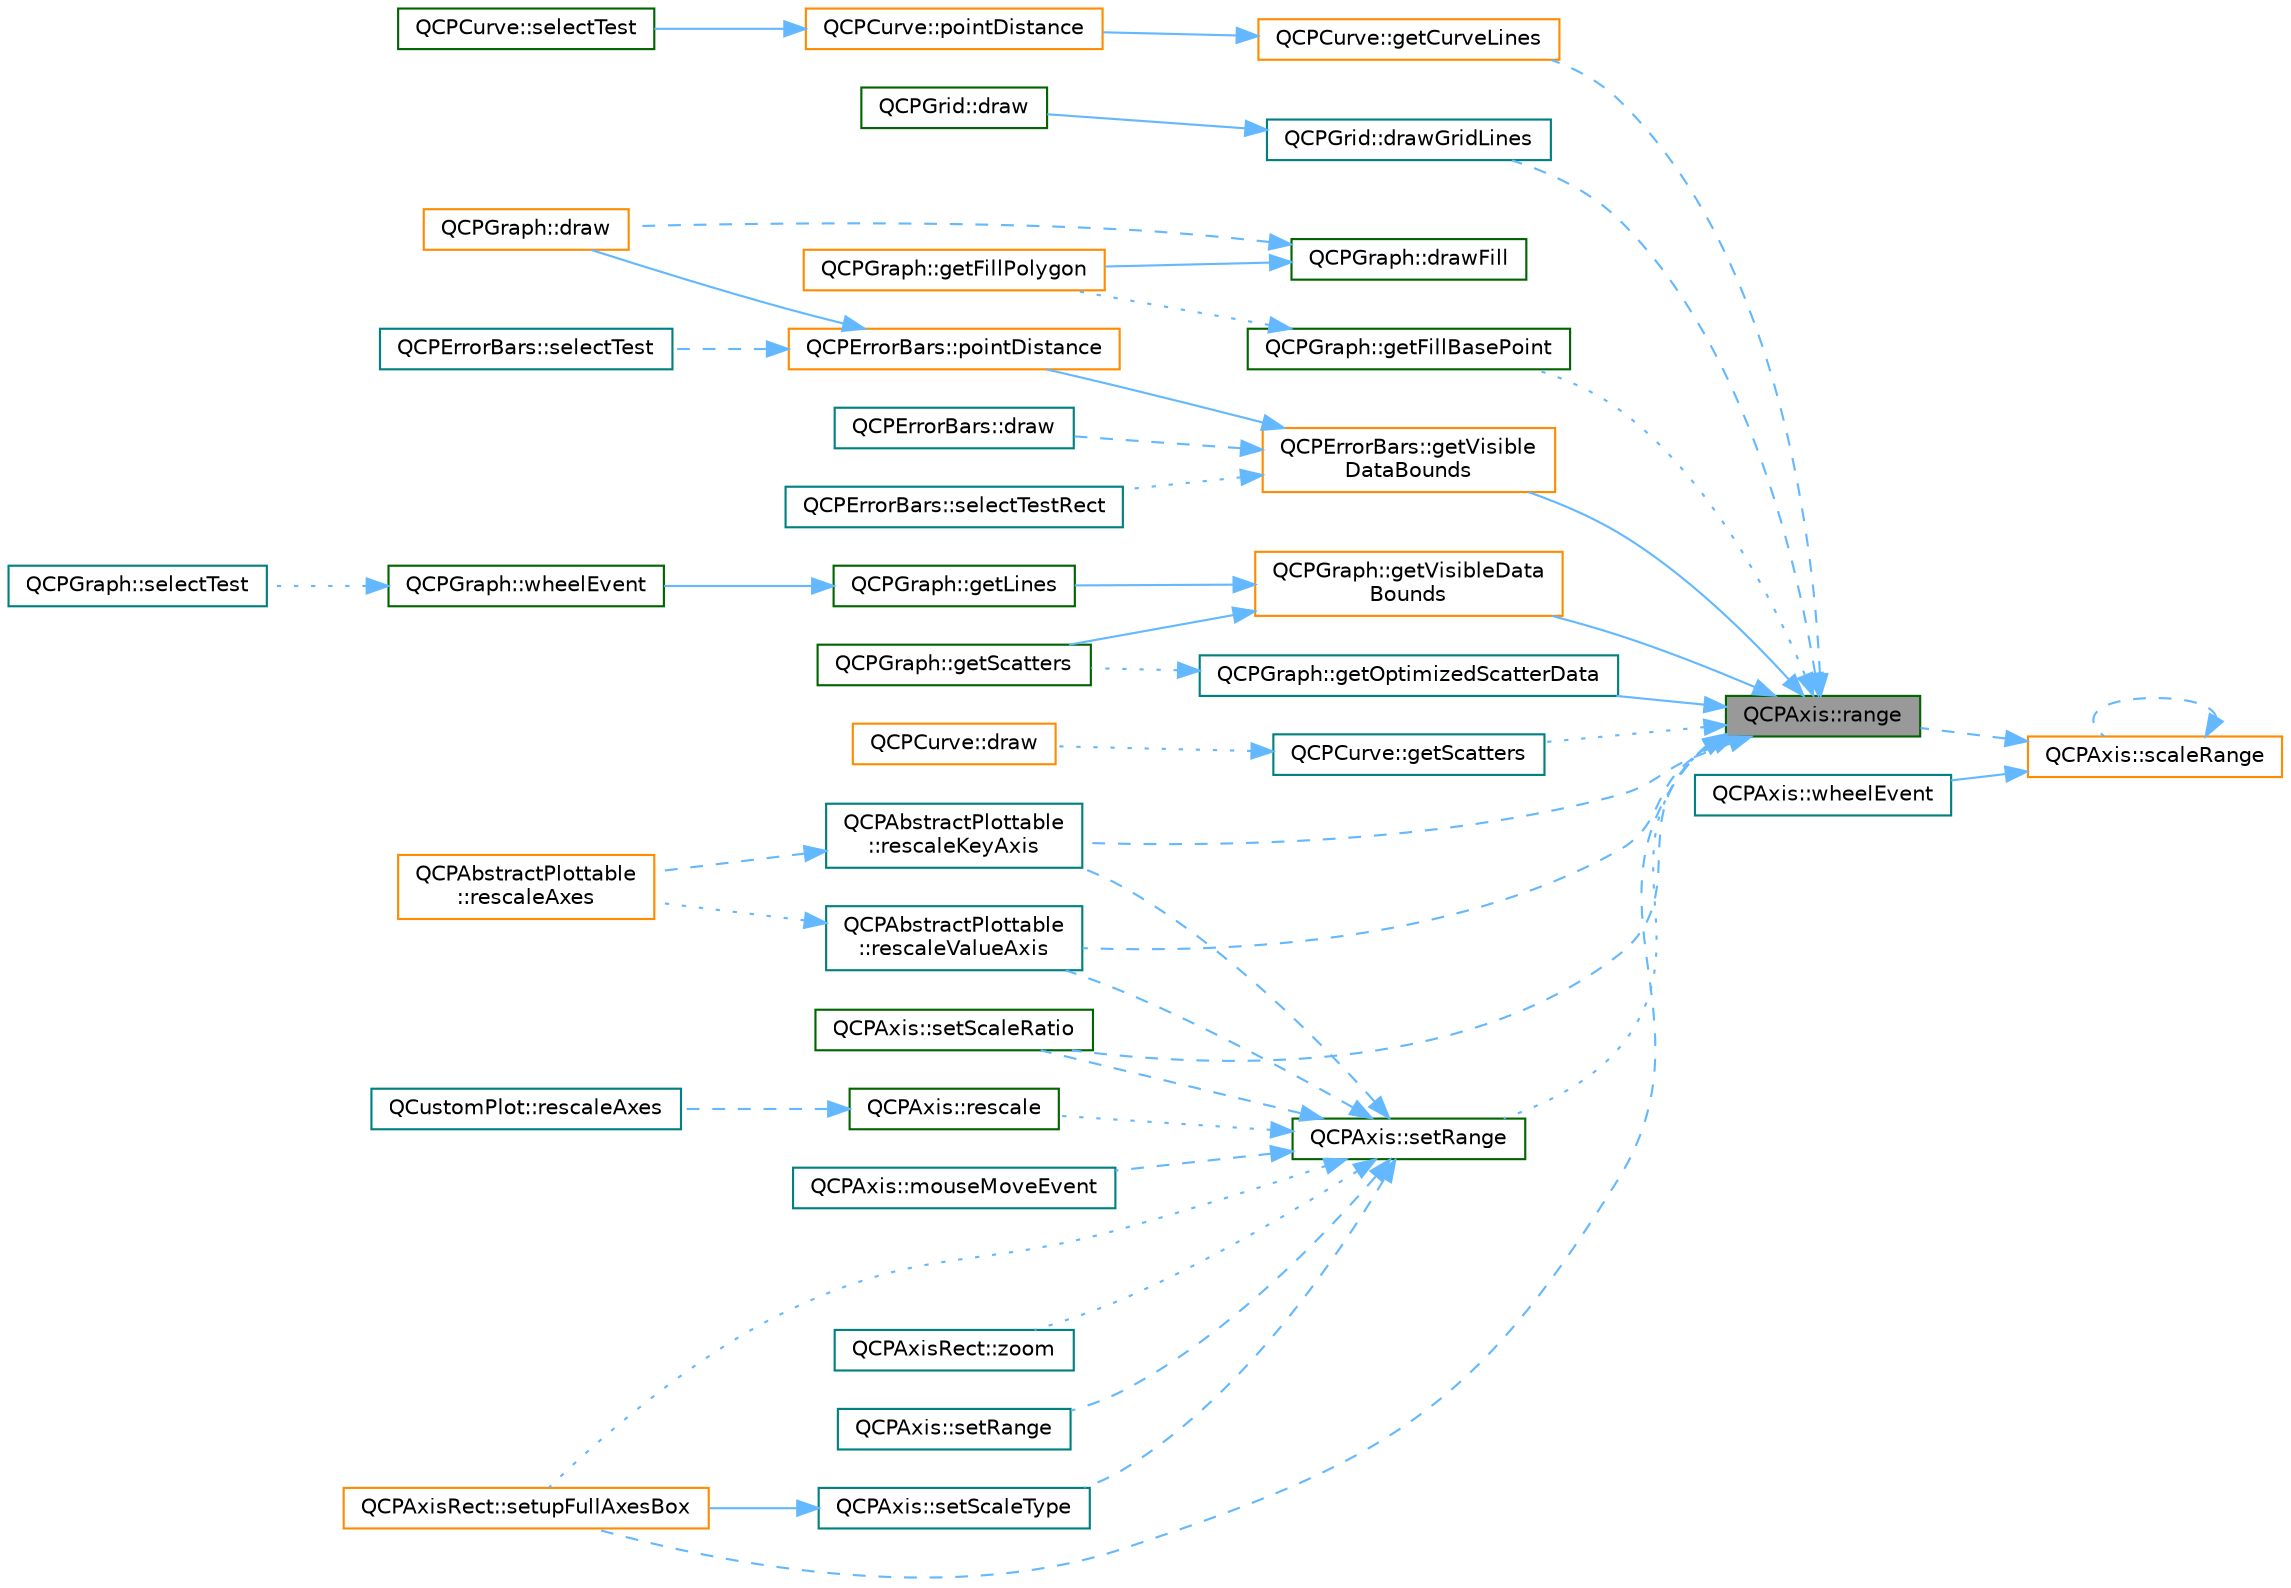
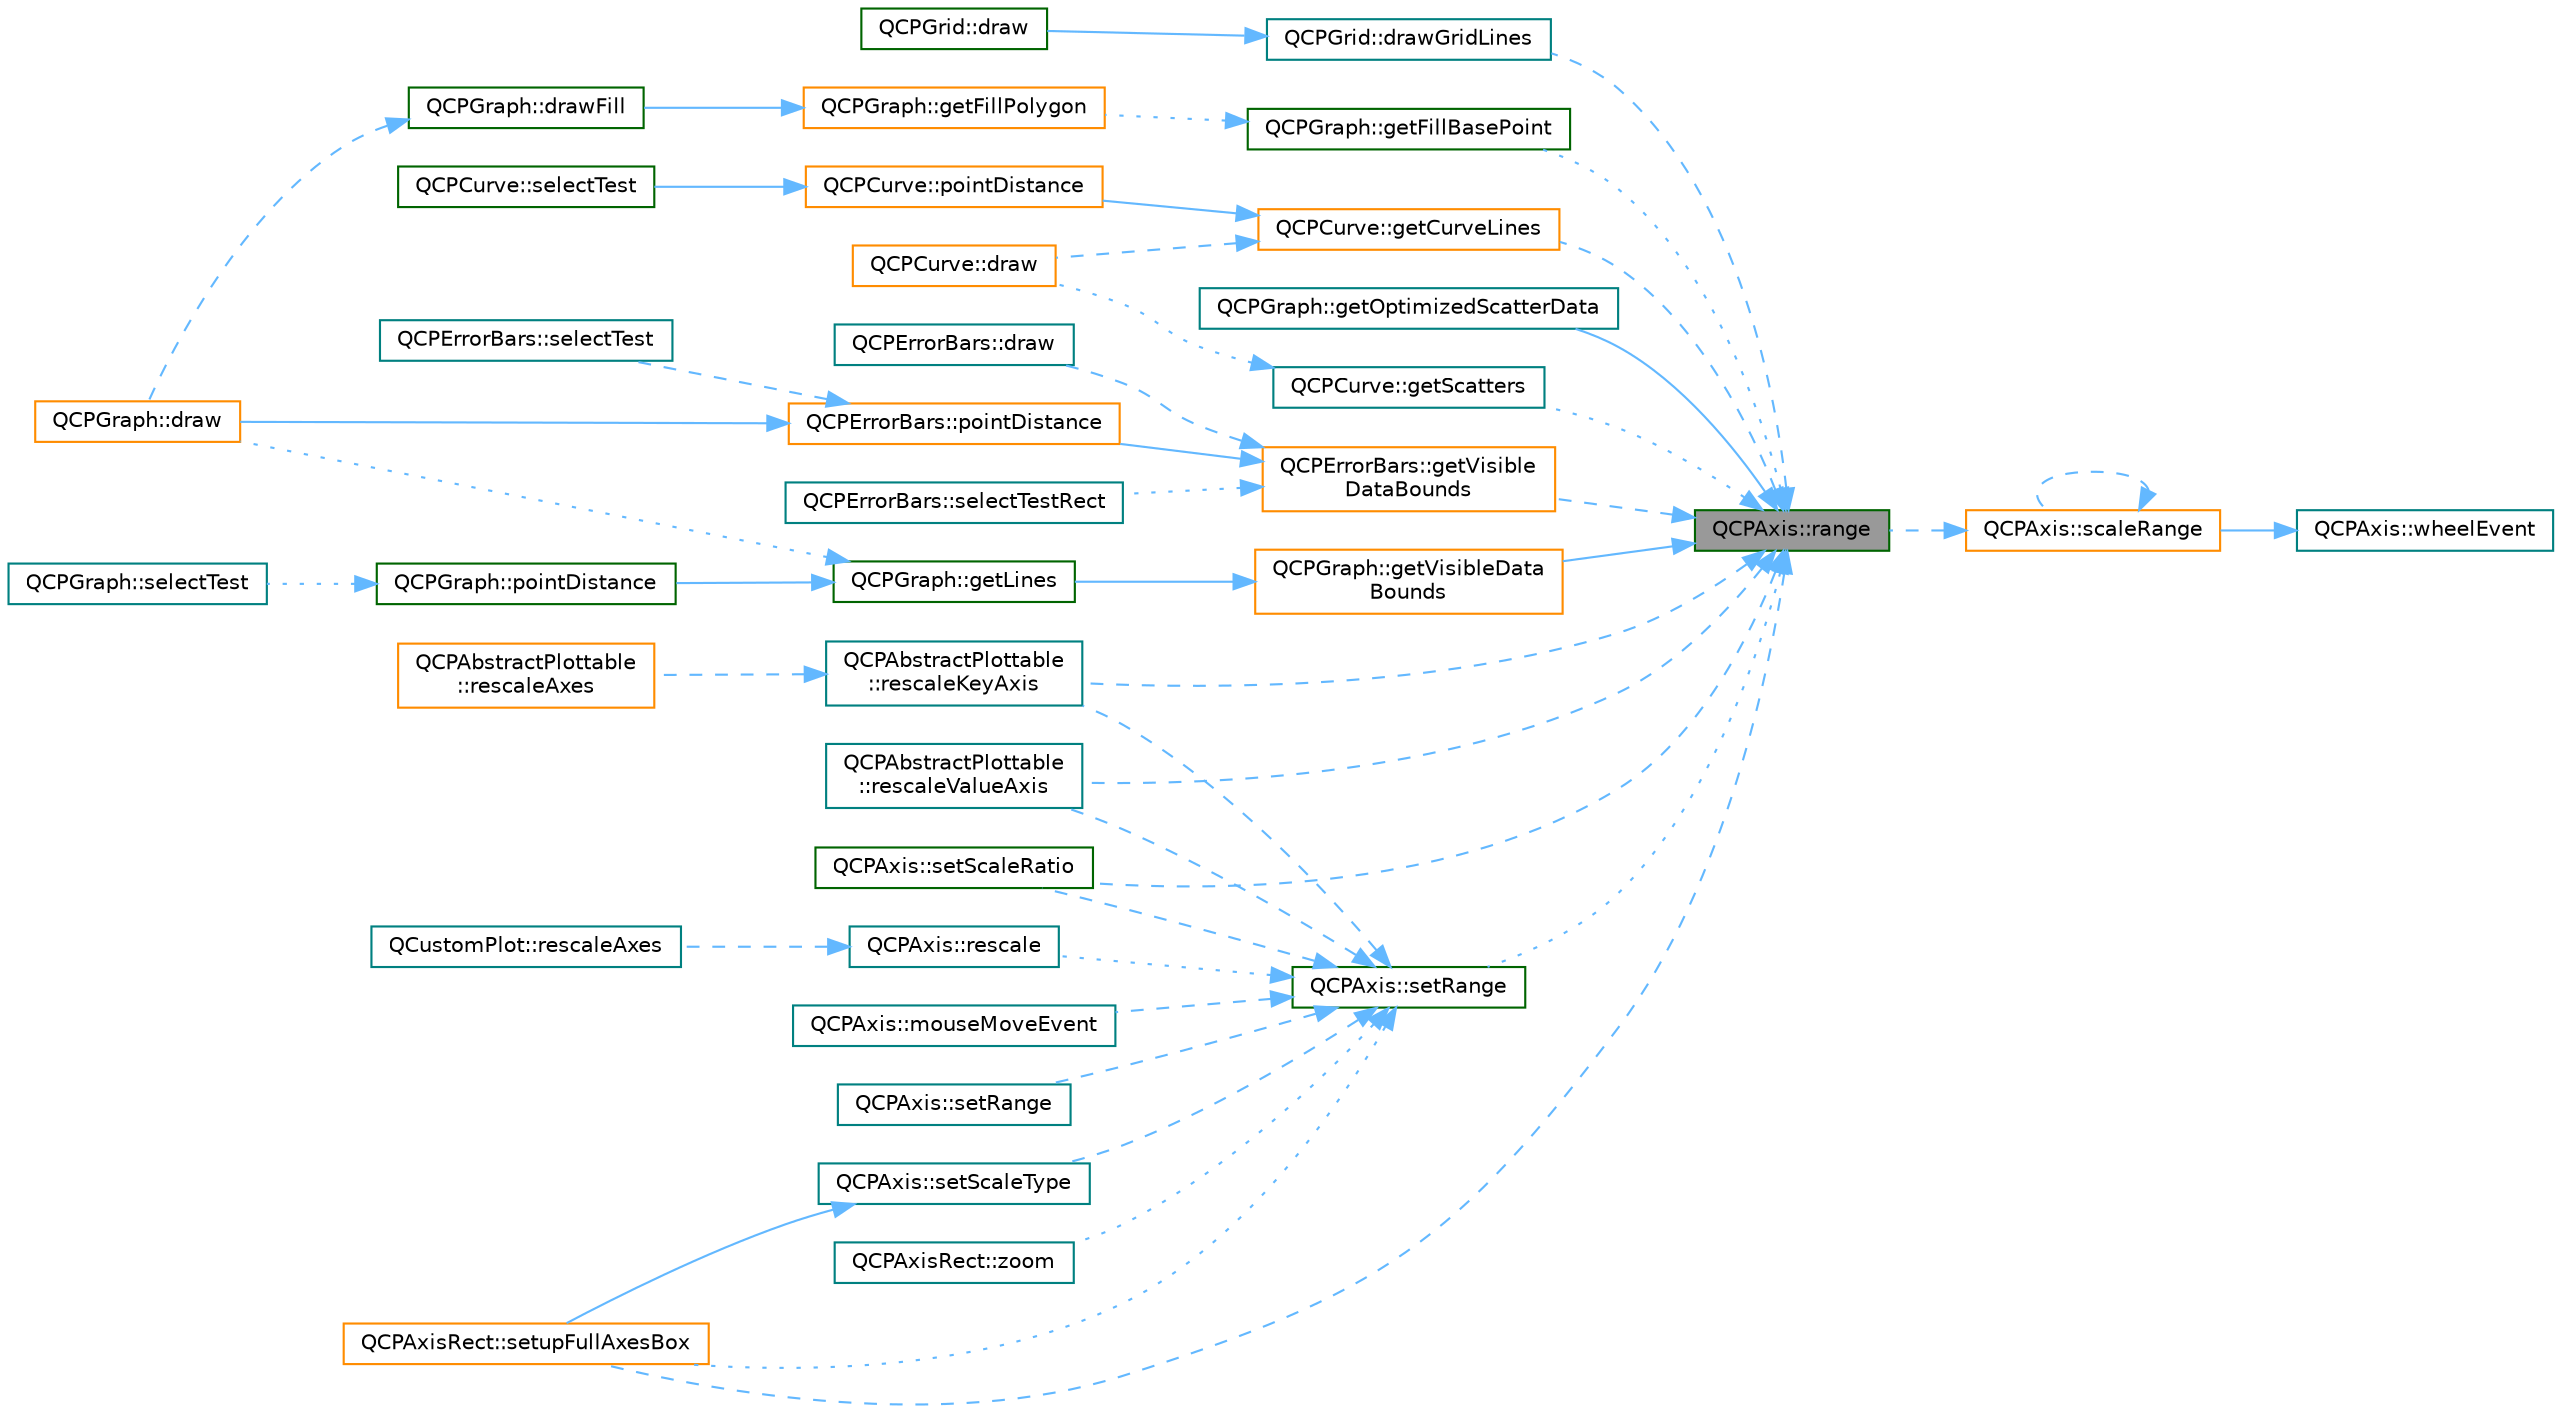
none -> (1146, 250)
(1188, 265) -> (713, 108)
none -> (534, 499)
(1671, 569) -> (1614, 507)
(526, 586) -> (526, 584)
(954, 665) -> none
(1979, 777) -> (2247, 530)
(730, 911) -> none
(954, 1109) -> (954, 947)
